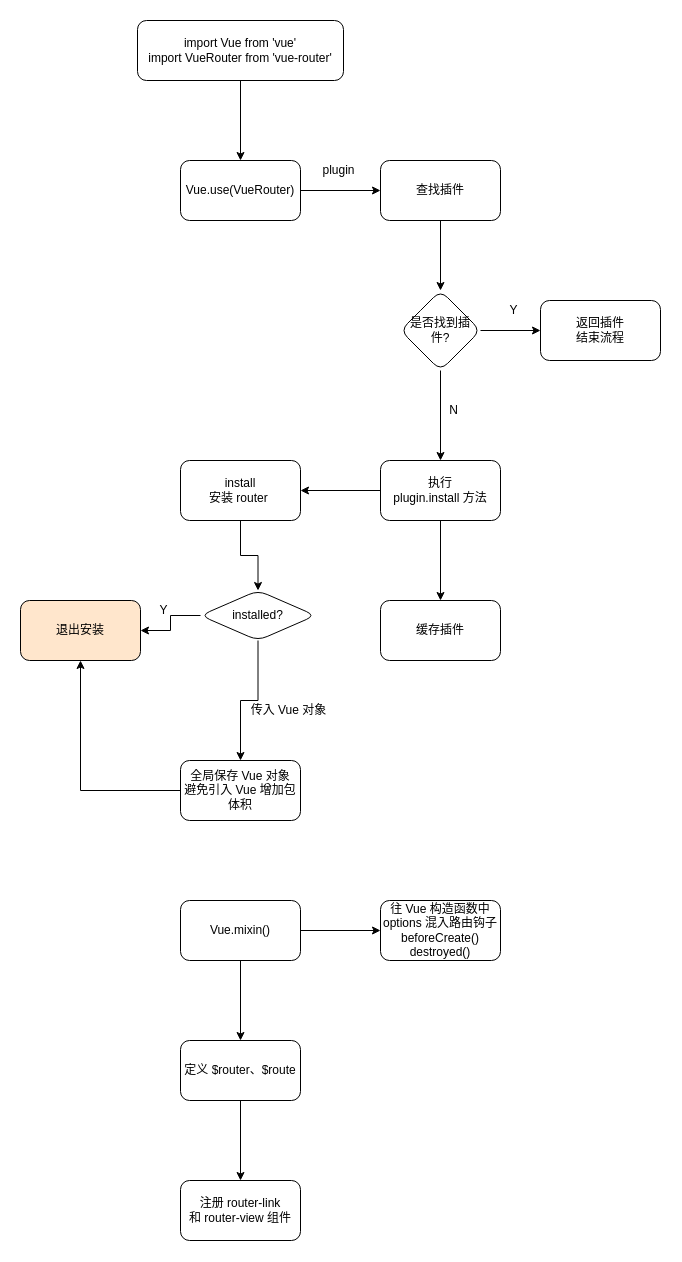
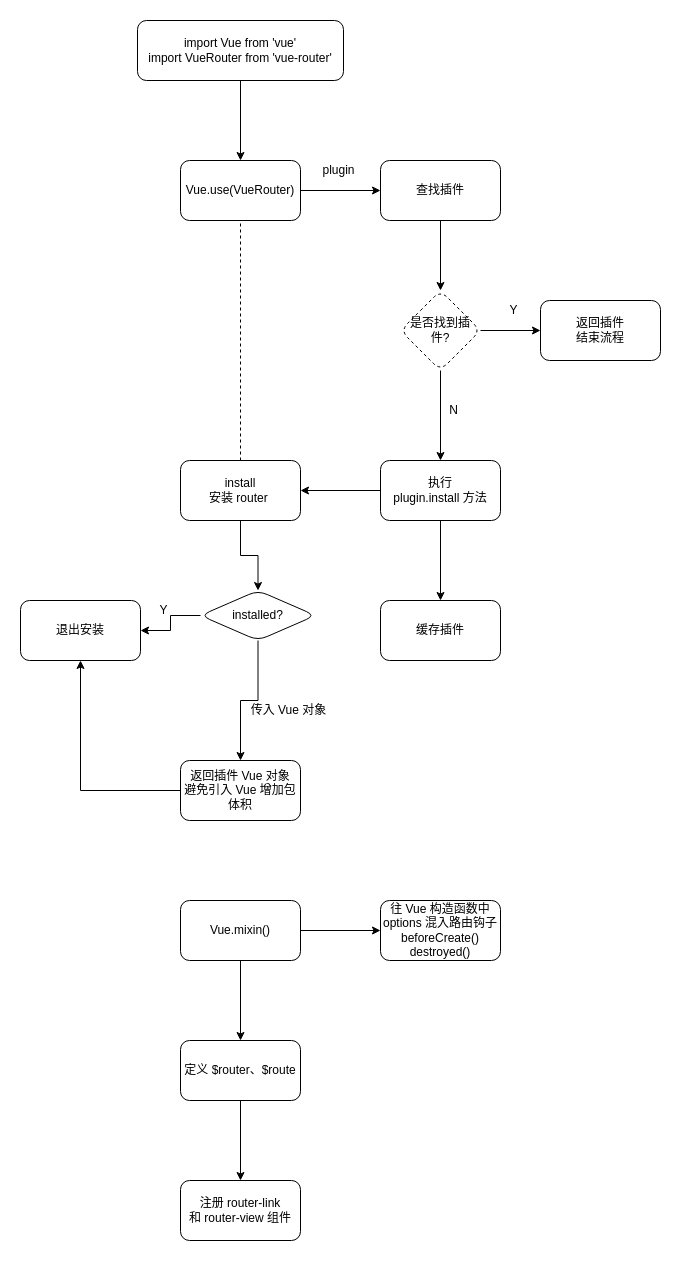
(441, 331) -> (441, 331)
none -> (241, 342)
(81, 631) -> (81, 631)
(241, 791) -> (241, 791)
